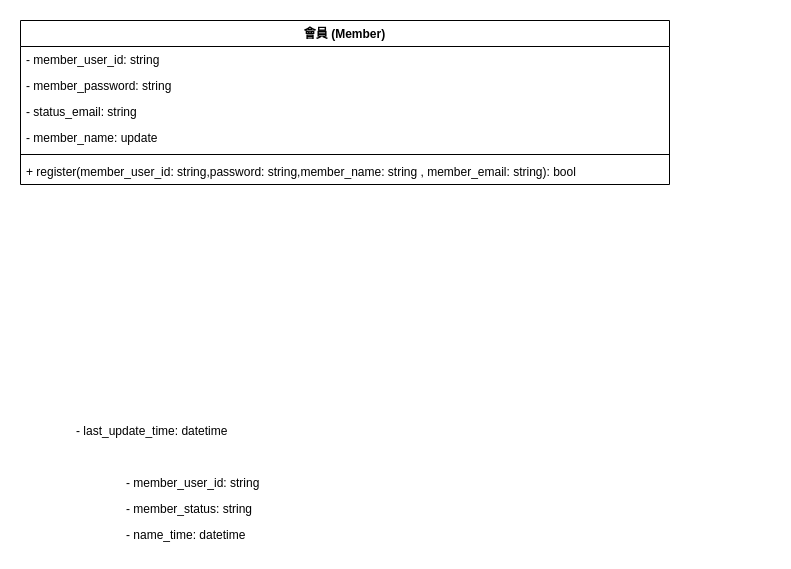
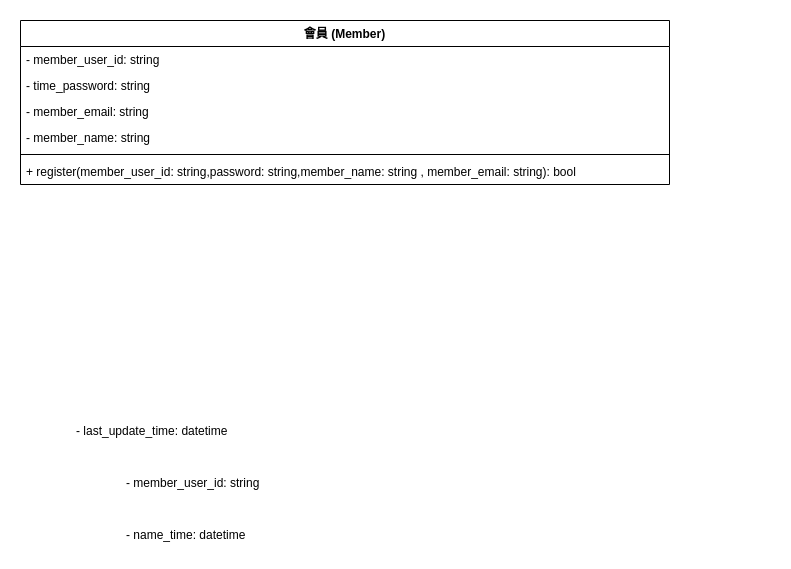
(104, 87) -> (96, 87)
(91, 113) -> (91, 113)
(92, 139) -> (91, 139)
(445, 509) -> none
